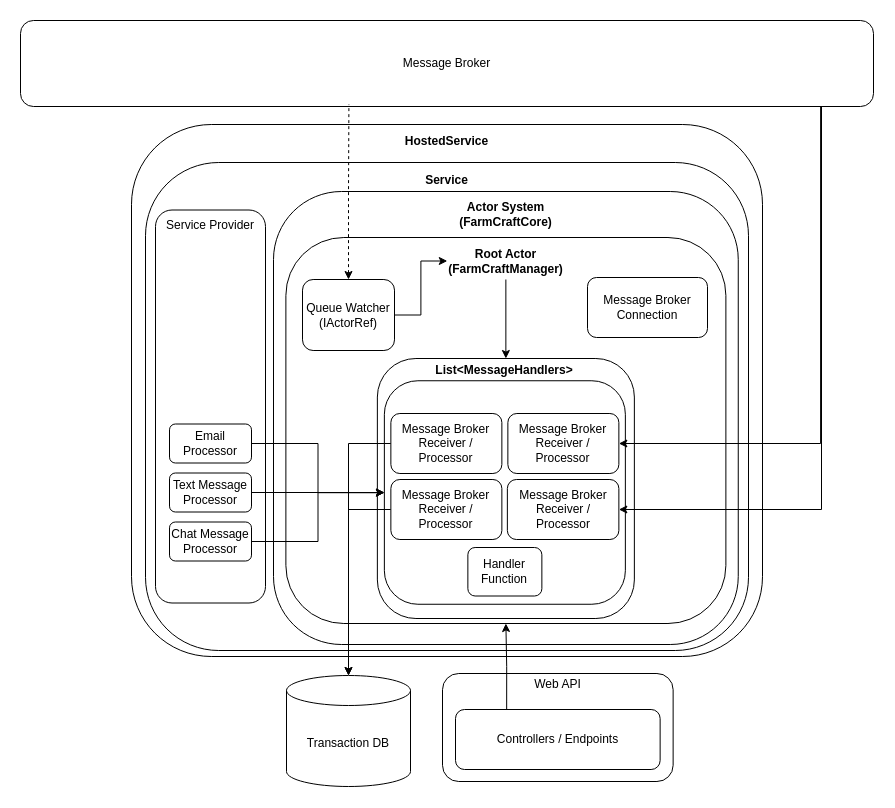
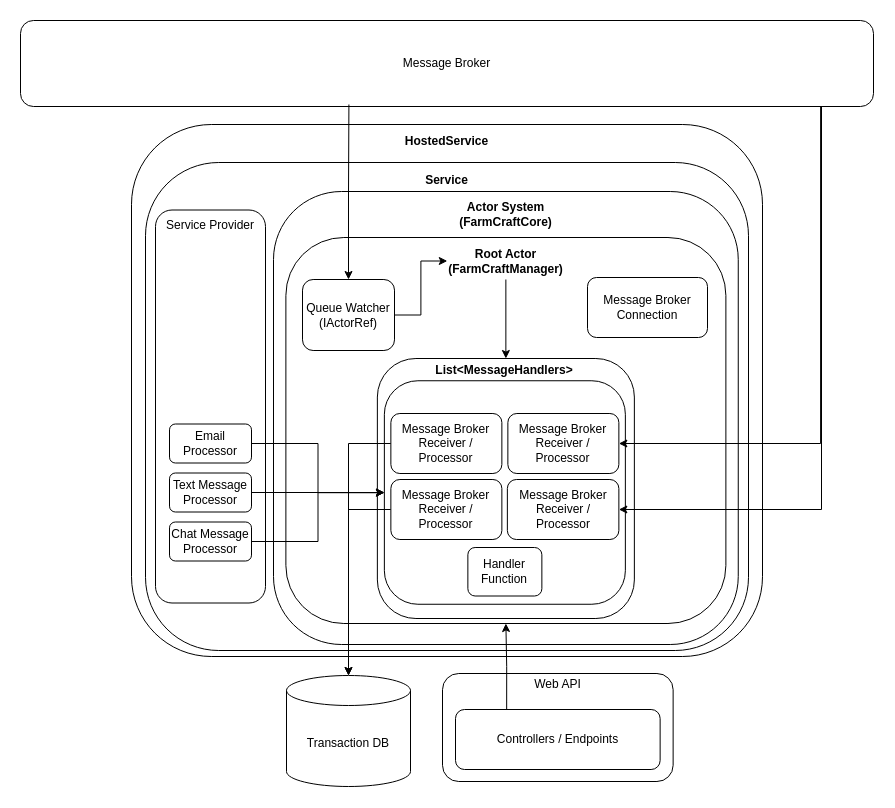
(349, 188) -> (349, 188)
